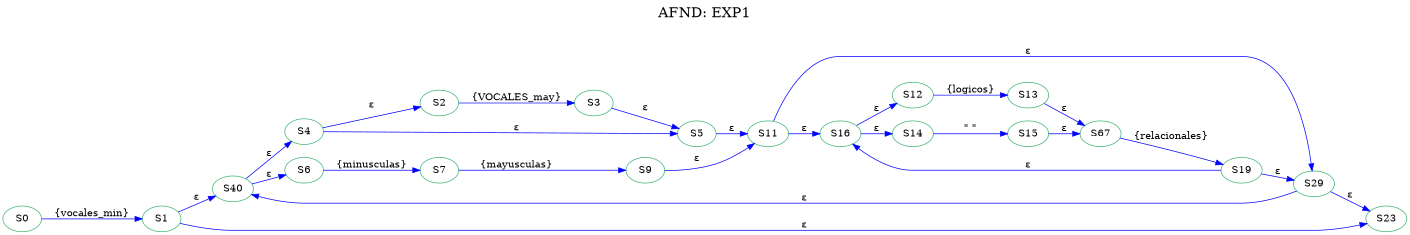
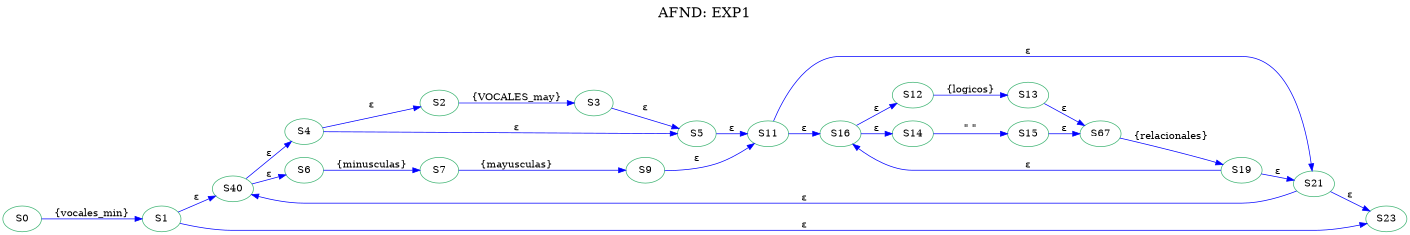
(1314, 184) -> (1314, 184)
